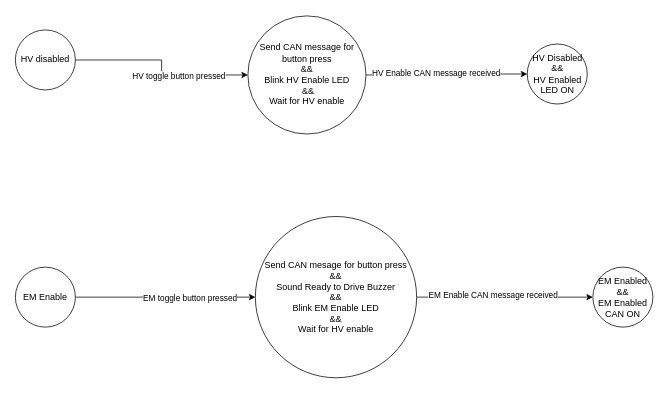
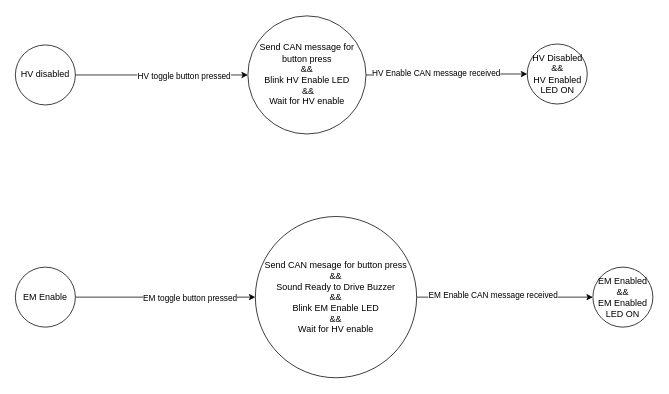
(45, 60) -> (45, 75)
(623, 297) -> (623, 297)
